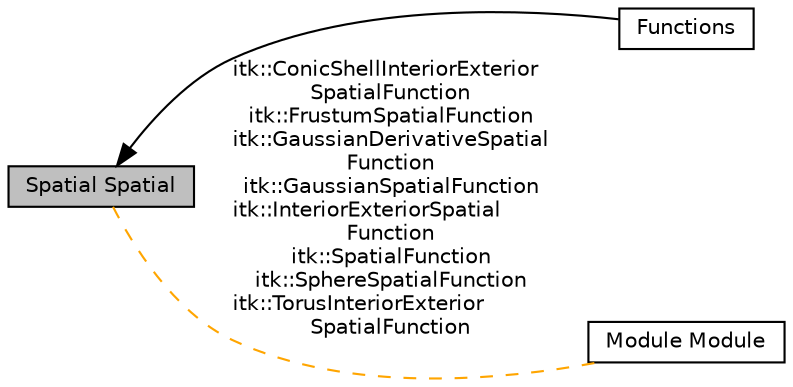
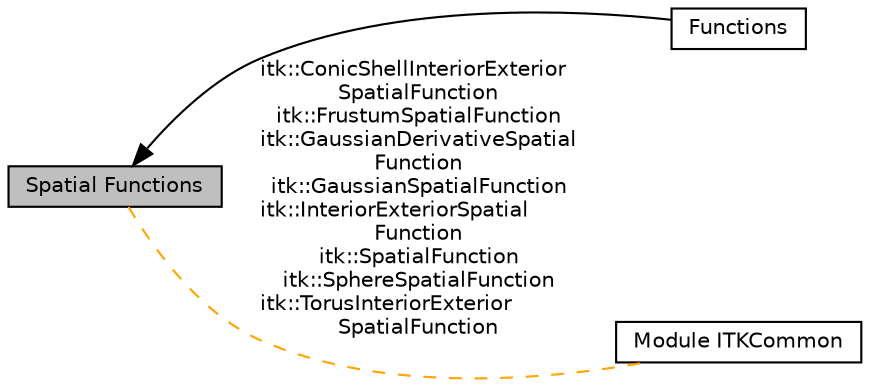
(101, 187) -> (115, 187)
(686, 342) -> (739, 342)
